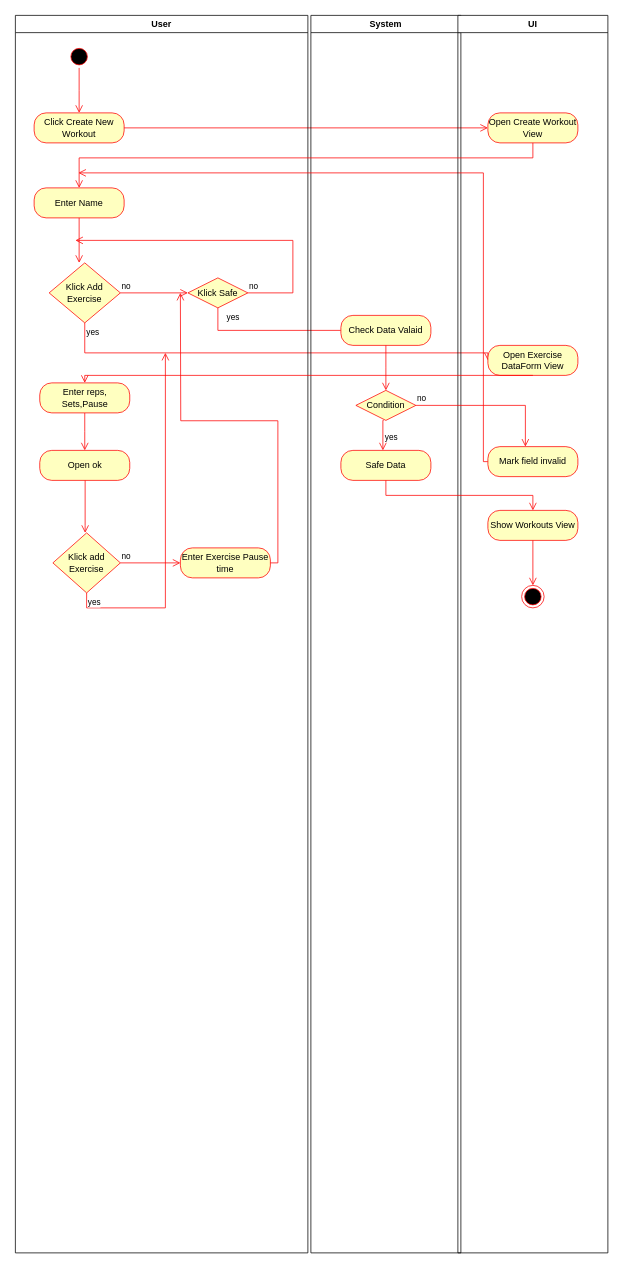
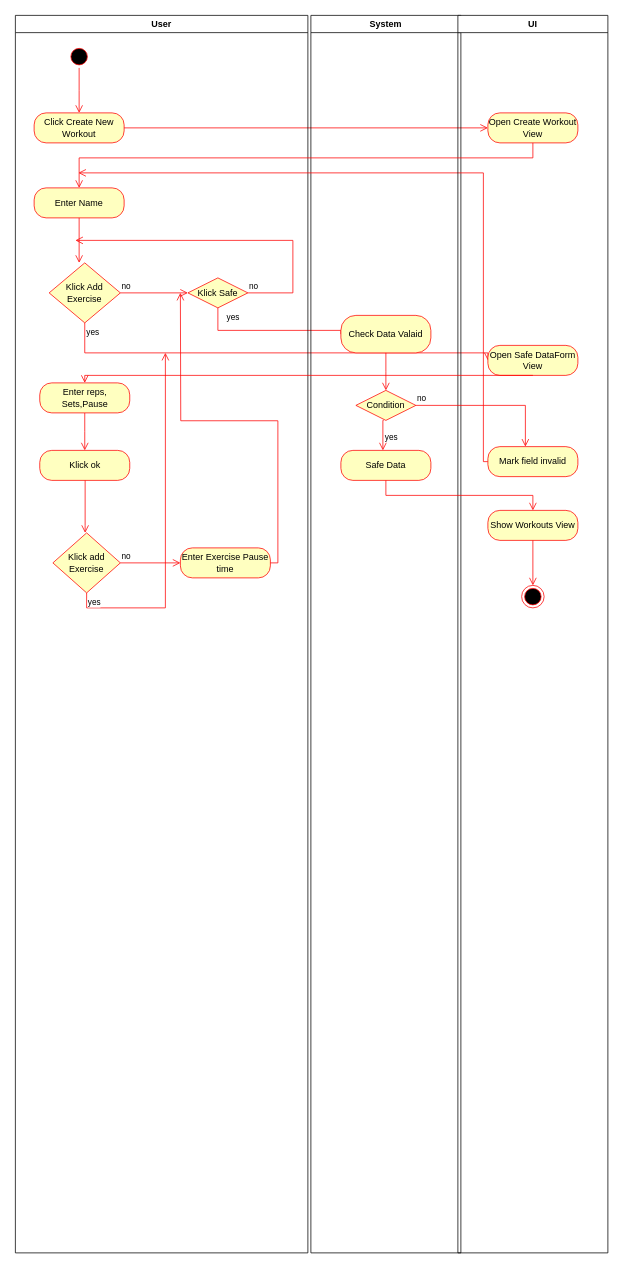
(386, 330) -> (386, 334)
(533, 360) -> (533, 360)
(85, 465) -> (85, 465)
